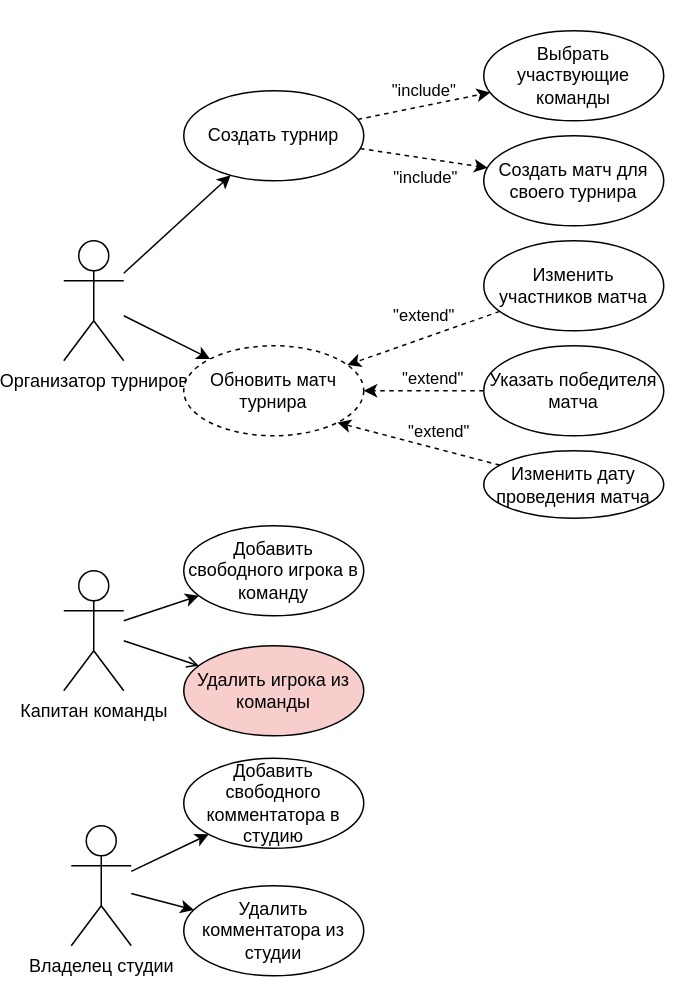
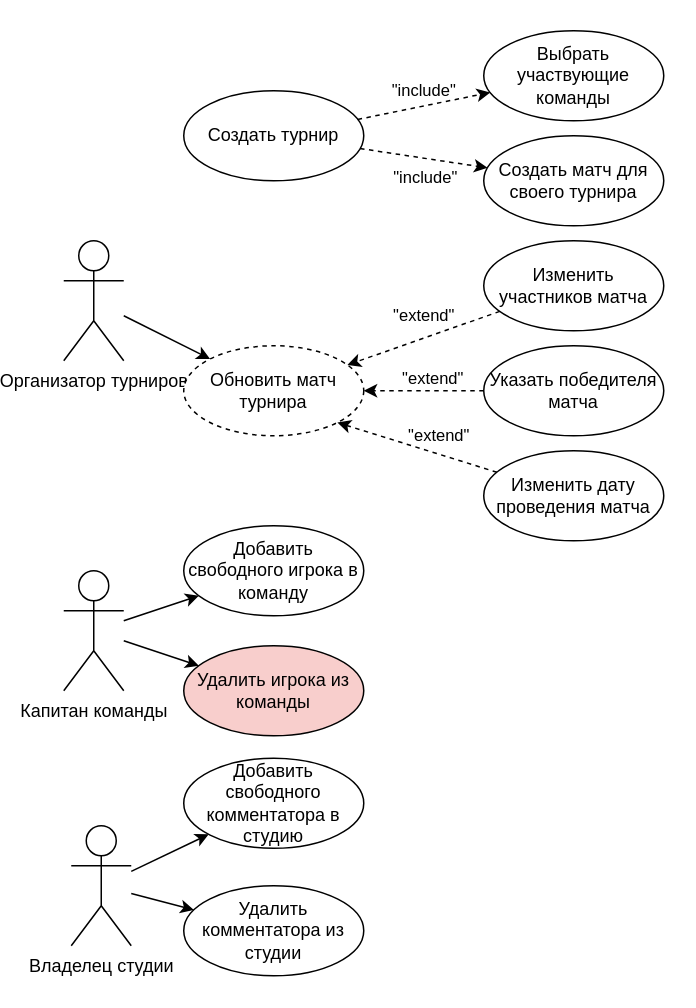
(173, 228) -> none
(574, 485) -> (574, 496)
(190, 663) -> (188, 662)
